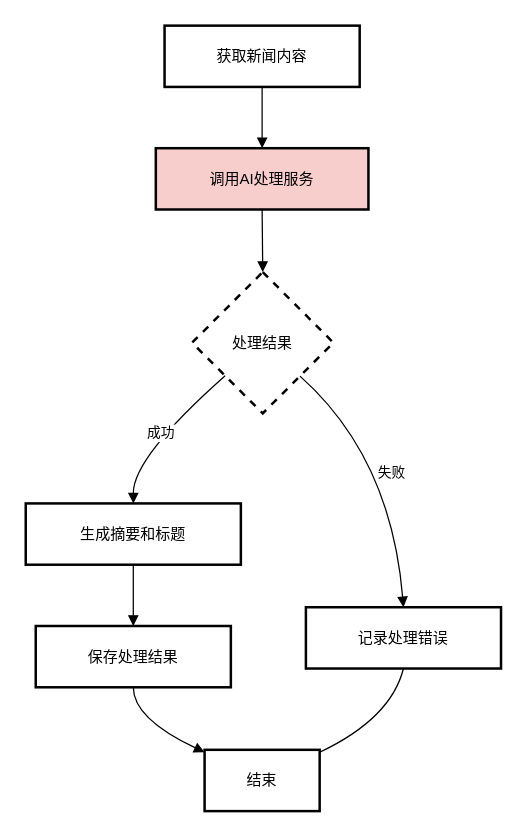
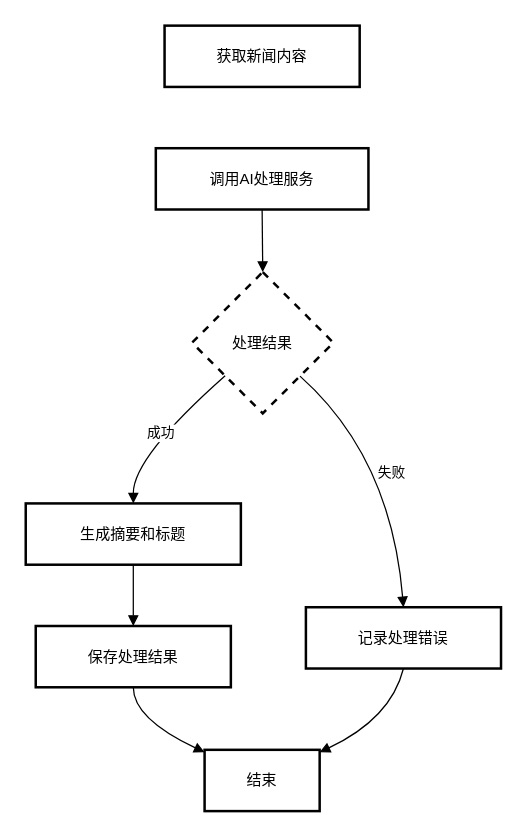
(262, 113) -> none
(262, 179) -> (262, 179)
(358, 729) -> (363, 727)
